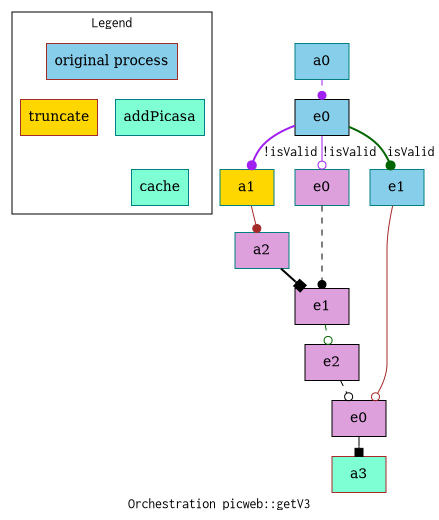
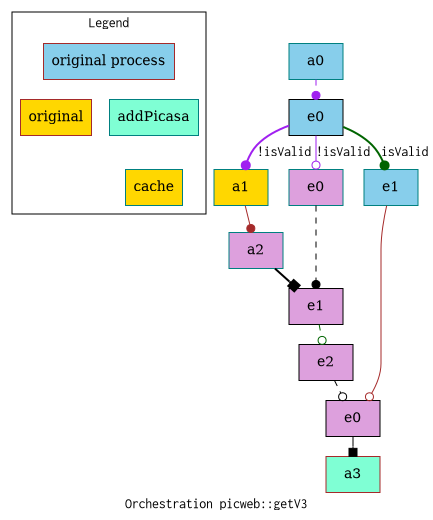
(59, 118) -> (56, 118)
(160, 188) -> (154, 188)
